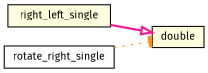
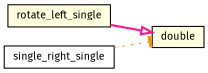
(59, 16) -> (59, 16)
(59, 57) -> (59, 57)
